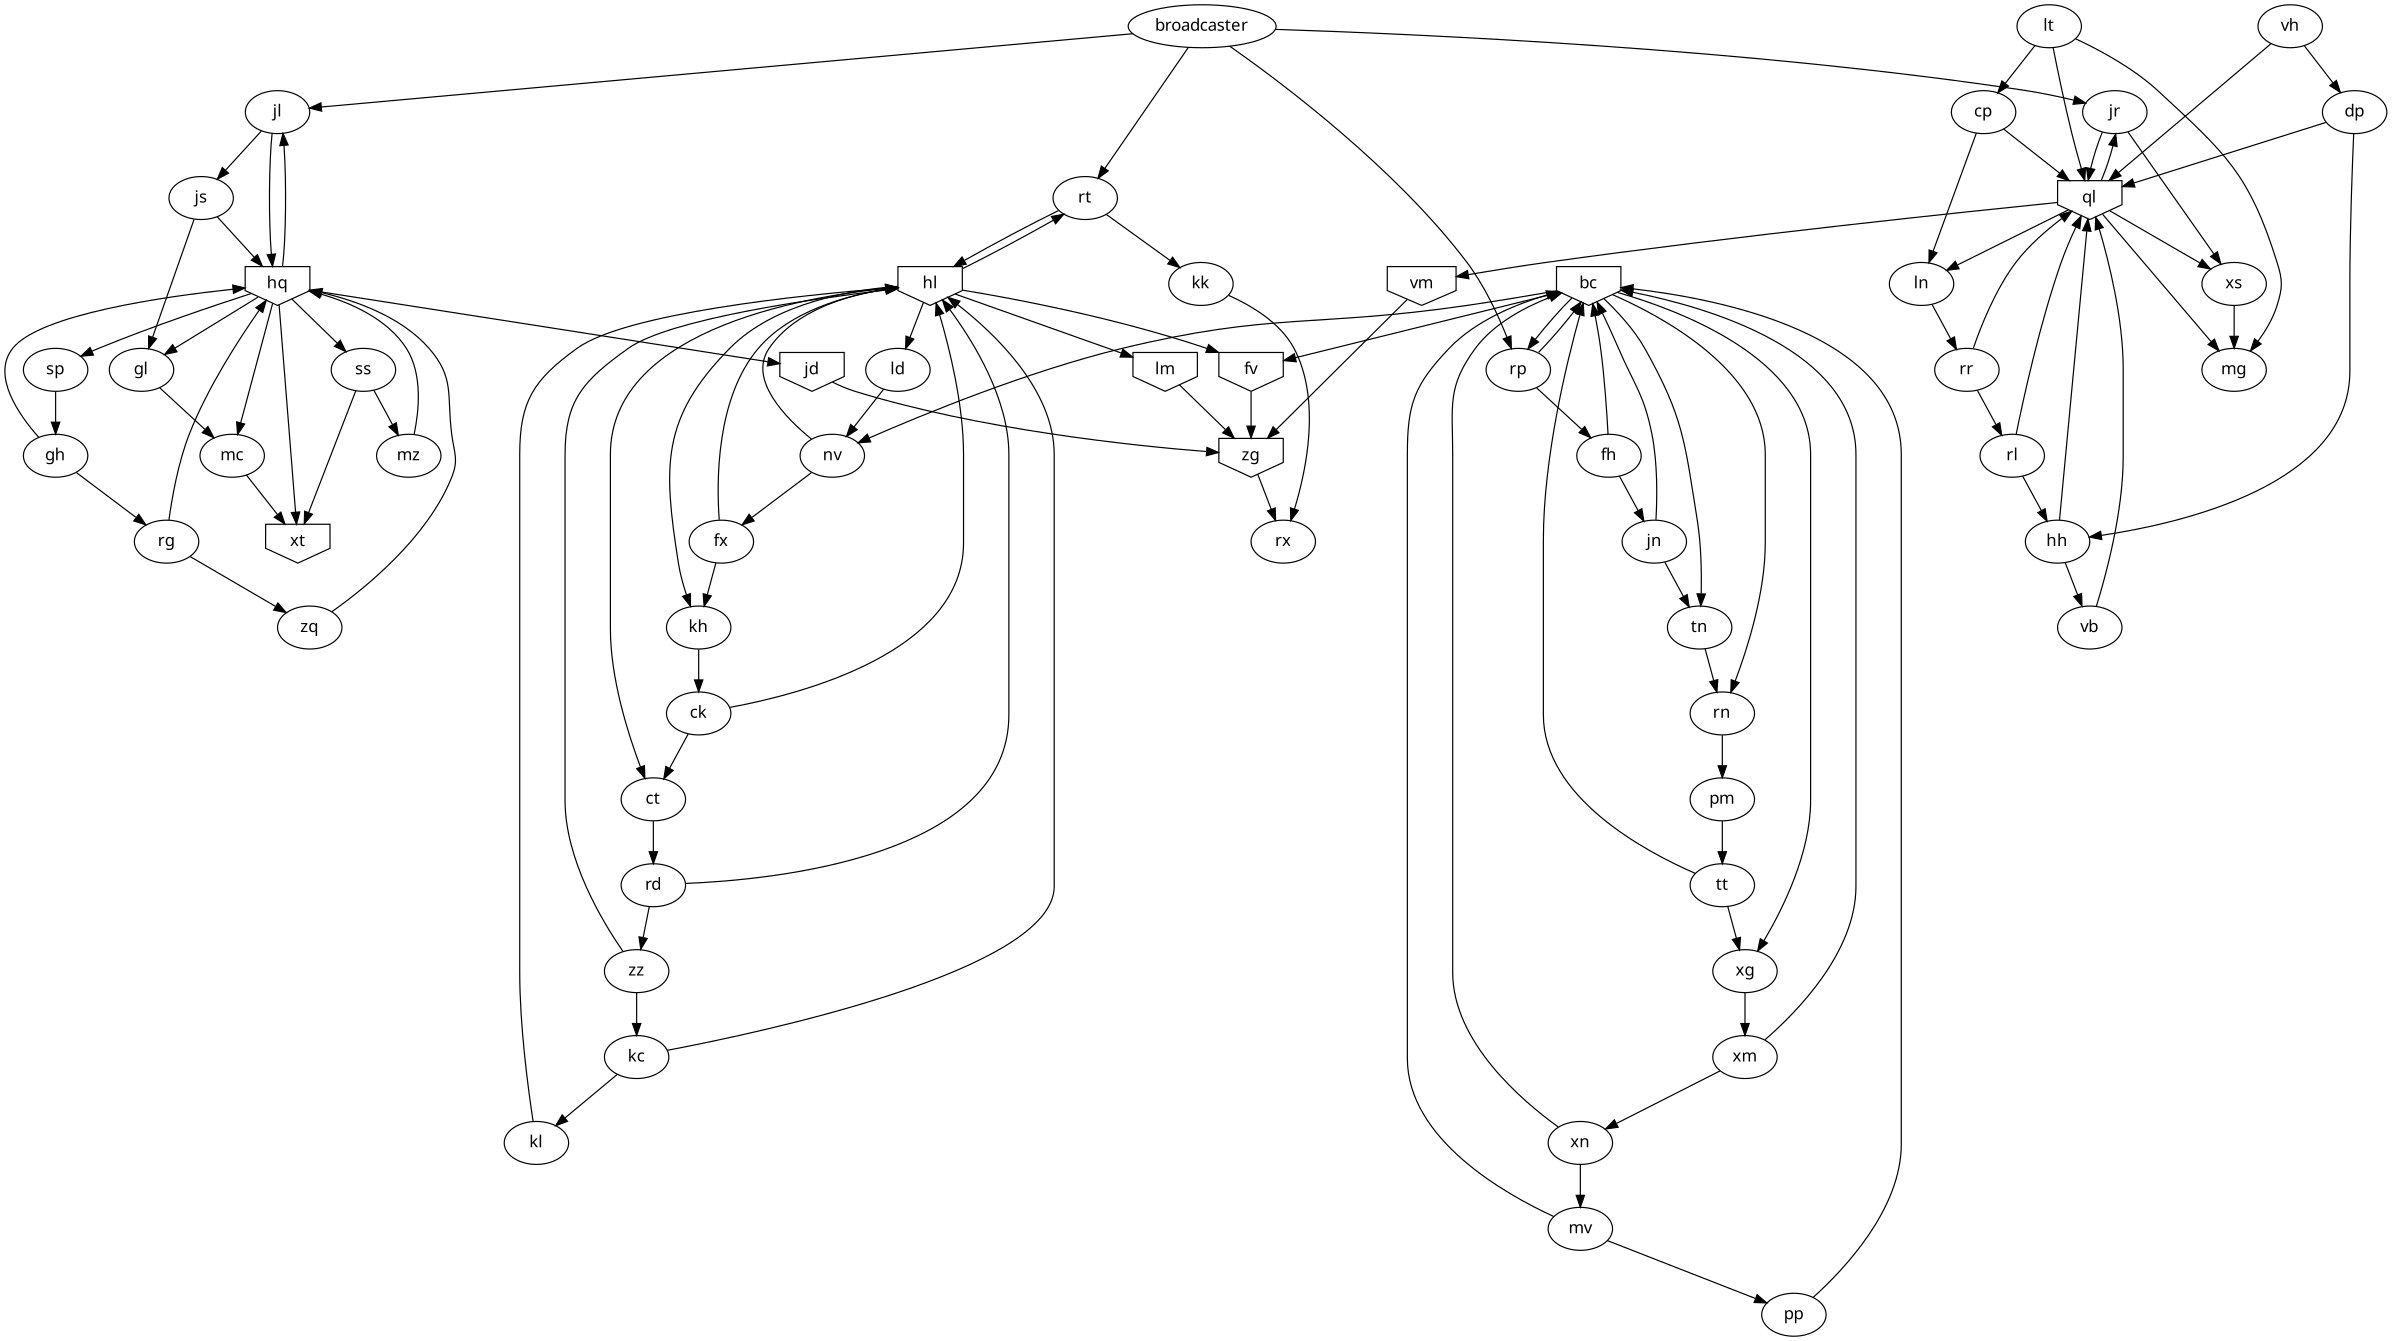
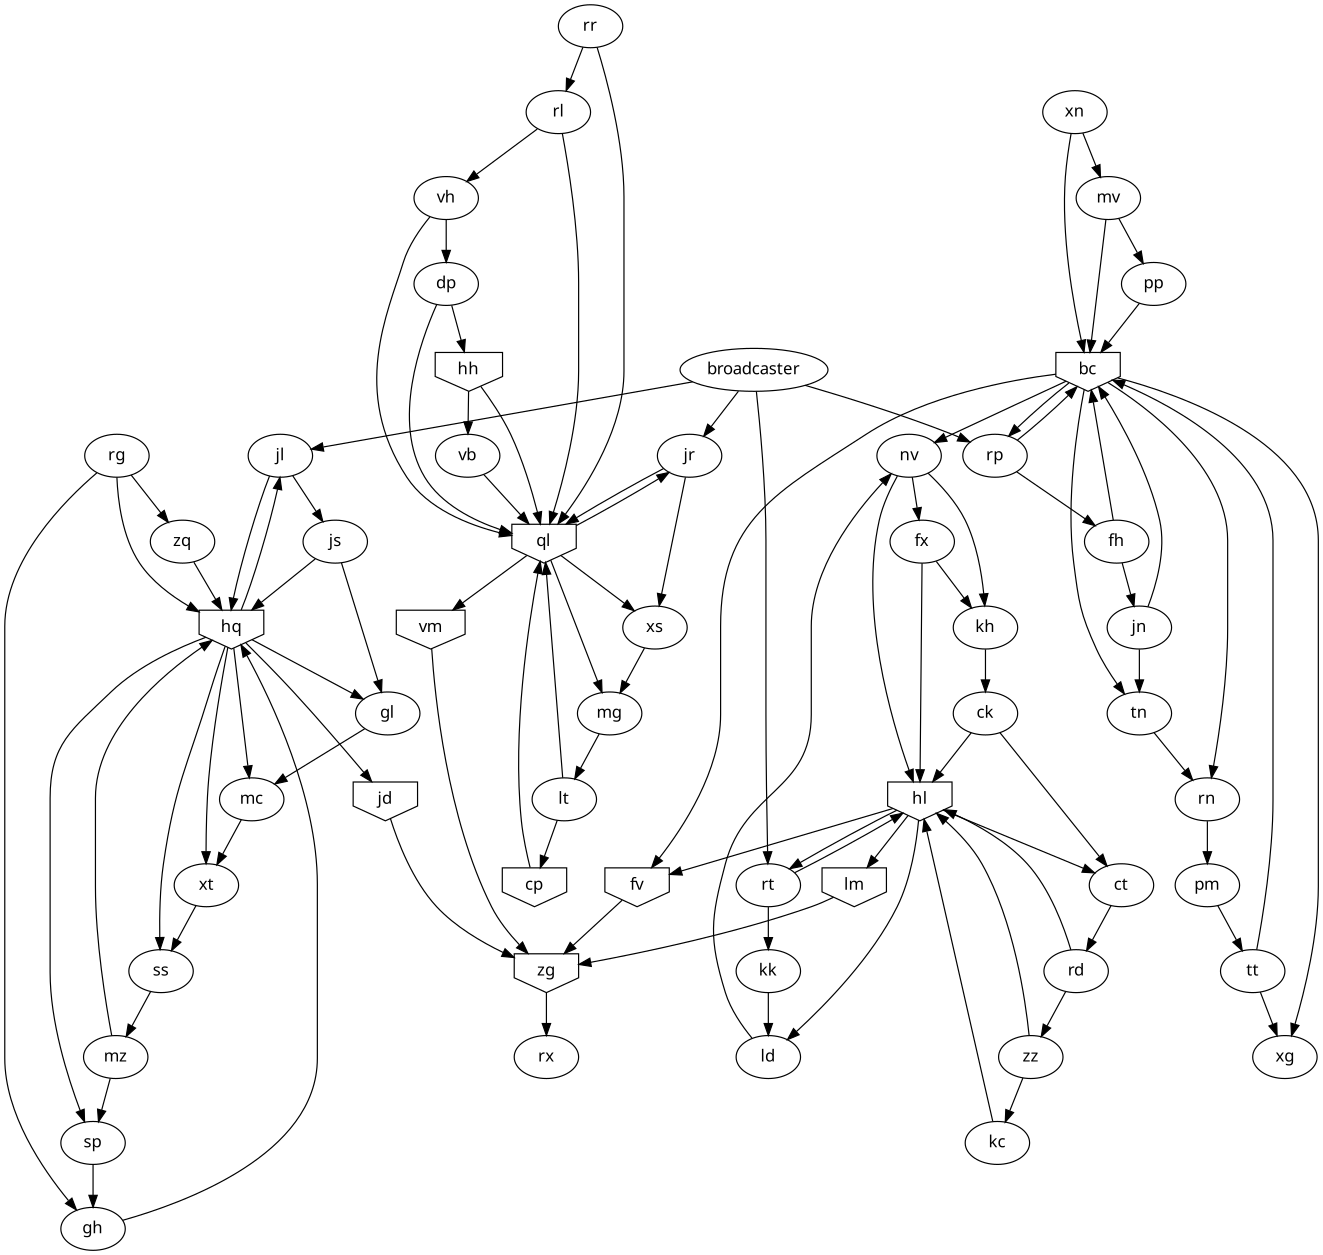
(1984, 112) -> (534, 885)
(2228, 162) -> (590, 751)
(1922, 284) -> none
(703, 380) -> (969, 528)
(1306, 386) -> (768, 1008)
(332, 452) -> (187, 923)
(2032, 493) -> (507, 152)
(106, 495) -> (5, 830)
(298, 542) -> (206, 885)
(2058, 542) -> (469, 370)
(1745, 1057) -> none
none -> (106, 1094)
(536, 1143) -> none
